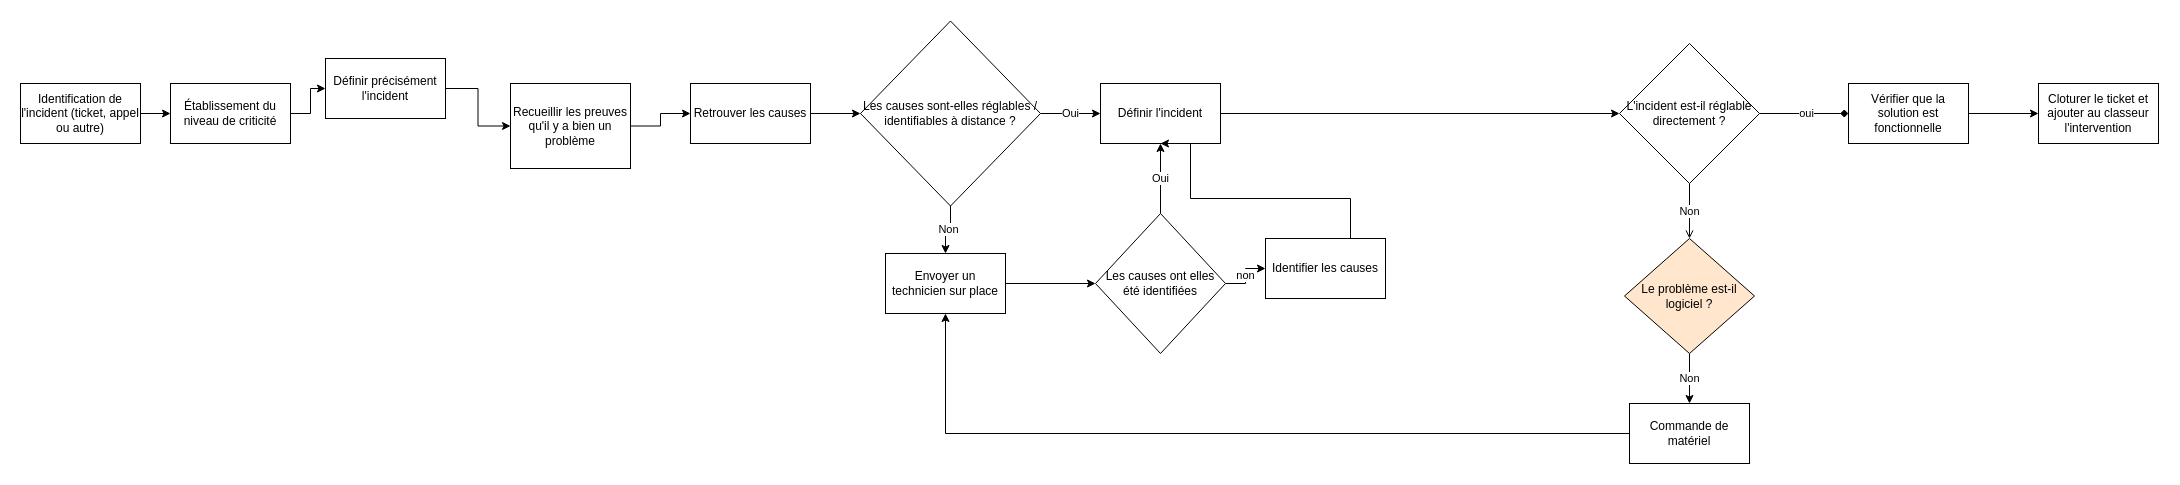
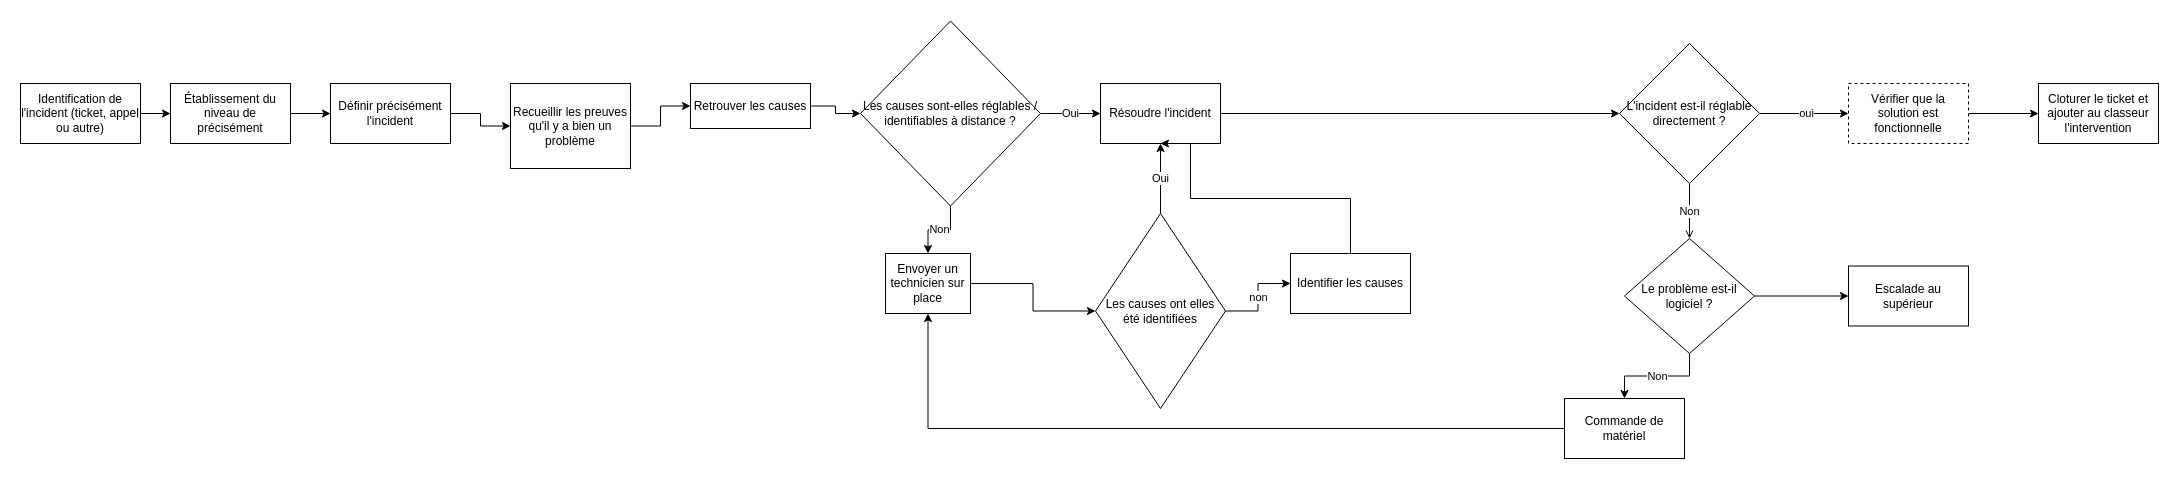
(386, 89) -> (391, 114)
(231, 114) -> (231, 114)
(751, 114) -> (751, 106)
(1161, 114) -> (1161, 114)
(1839, 114) -> (1840, 114)
(1909, 114) -> (1909, 114)
(1326, 269) -> (1351, 284)
(946, 284) -> (928, 284)
(1161, 284) -> (1161, 311)
(1690, 296) -> (1690, 296)
none -> (1798, 296)
none -> (1909, 296)
(1690, 434) -> (1625, 429)
